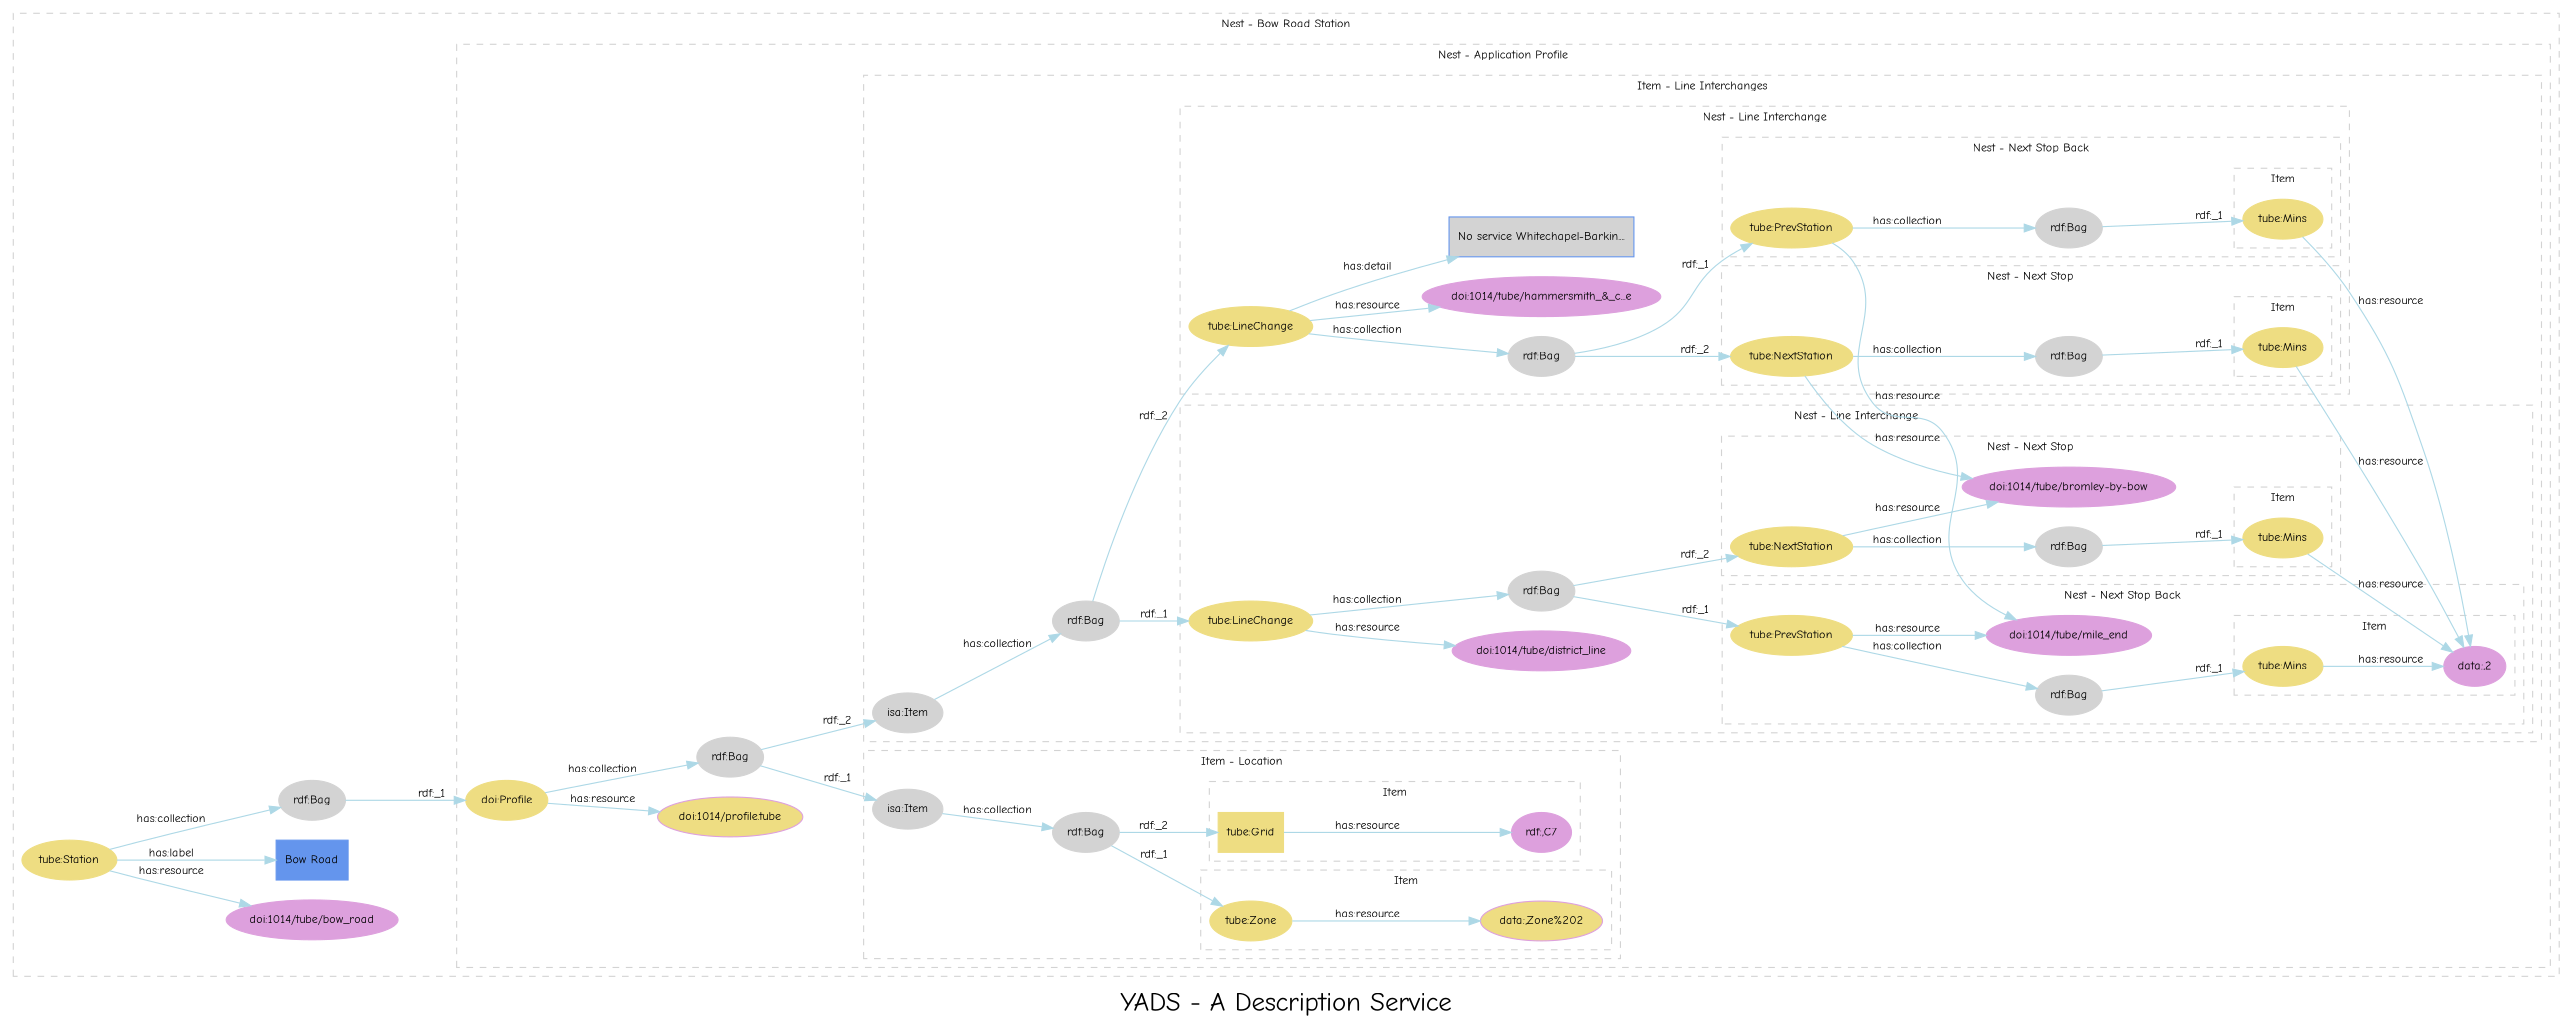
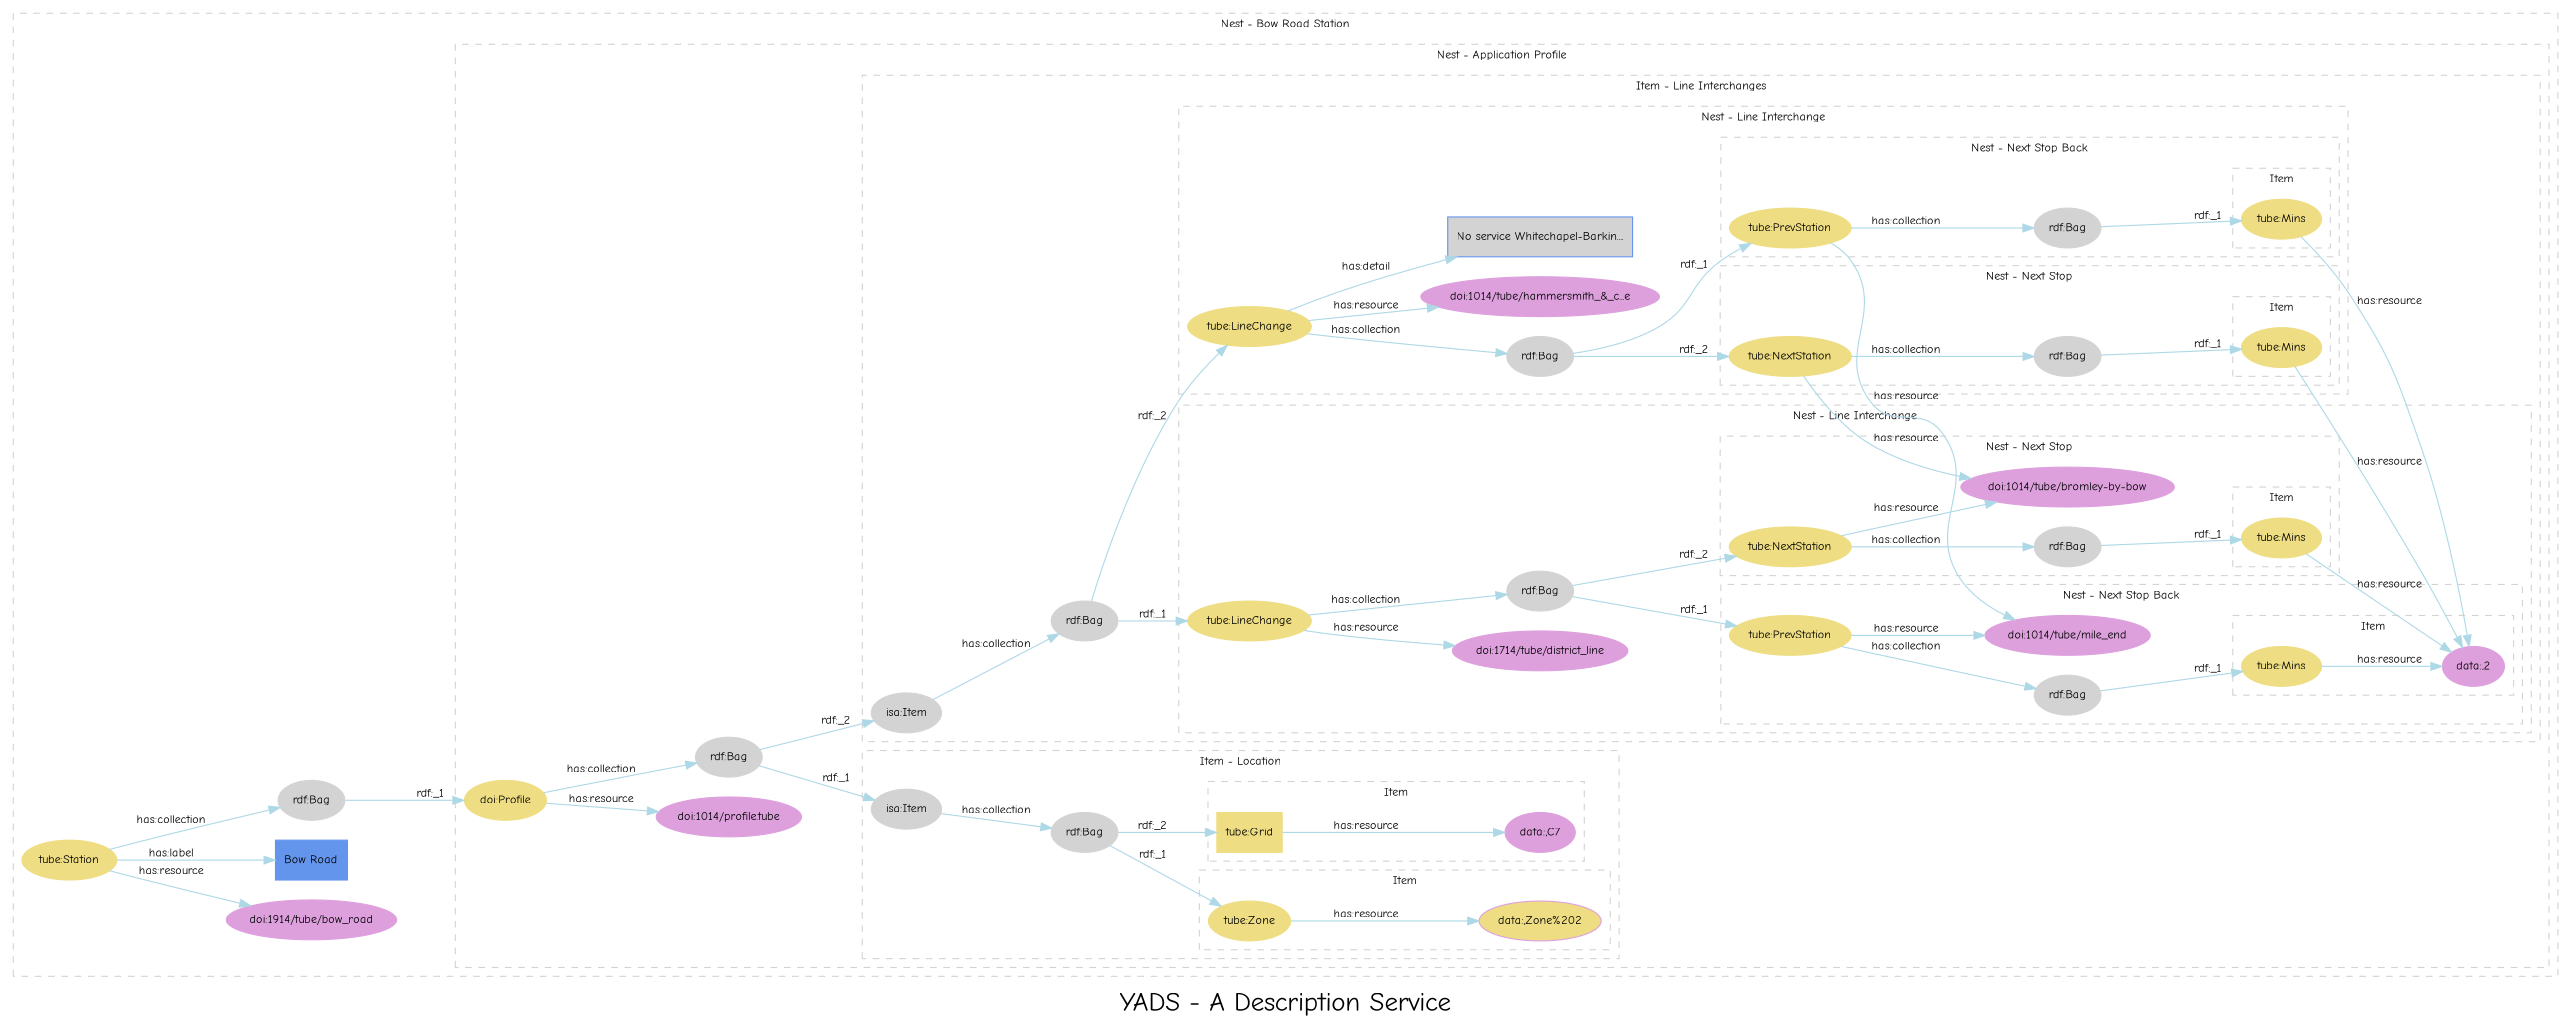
(1542, 651) -> (1540, 651)
(730, 817) -> (729, 817)
(1542, 832) -> (1540, 832)
(312, 920) -> (311, 920)
